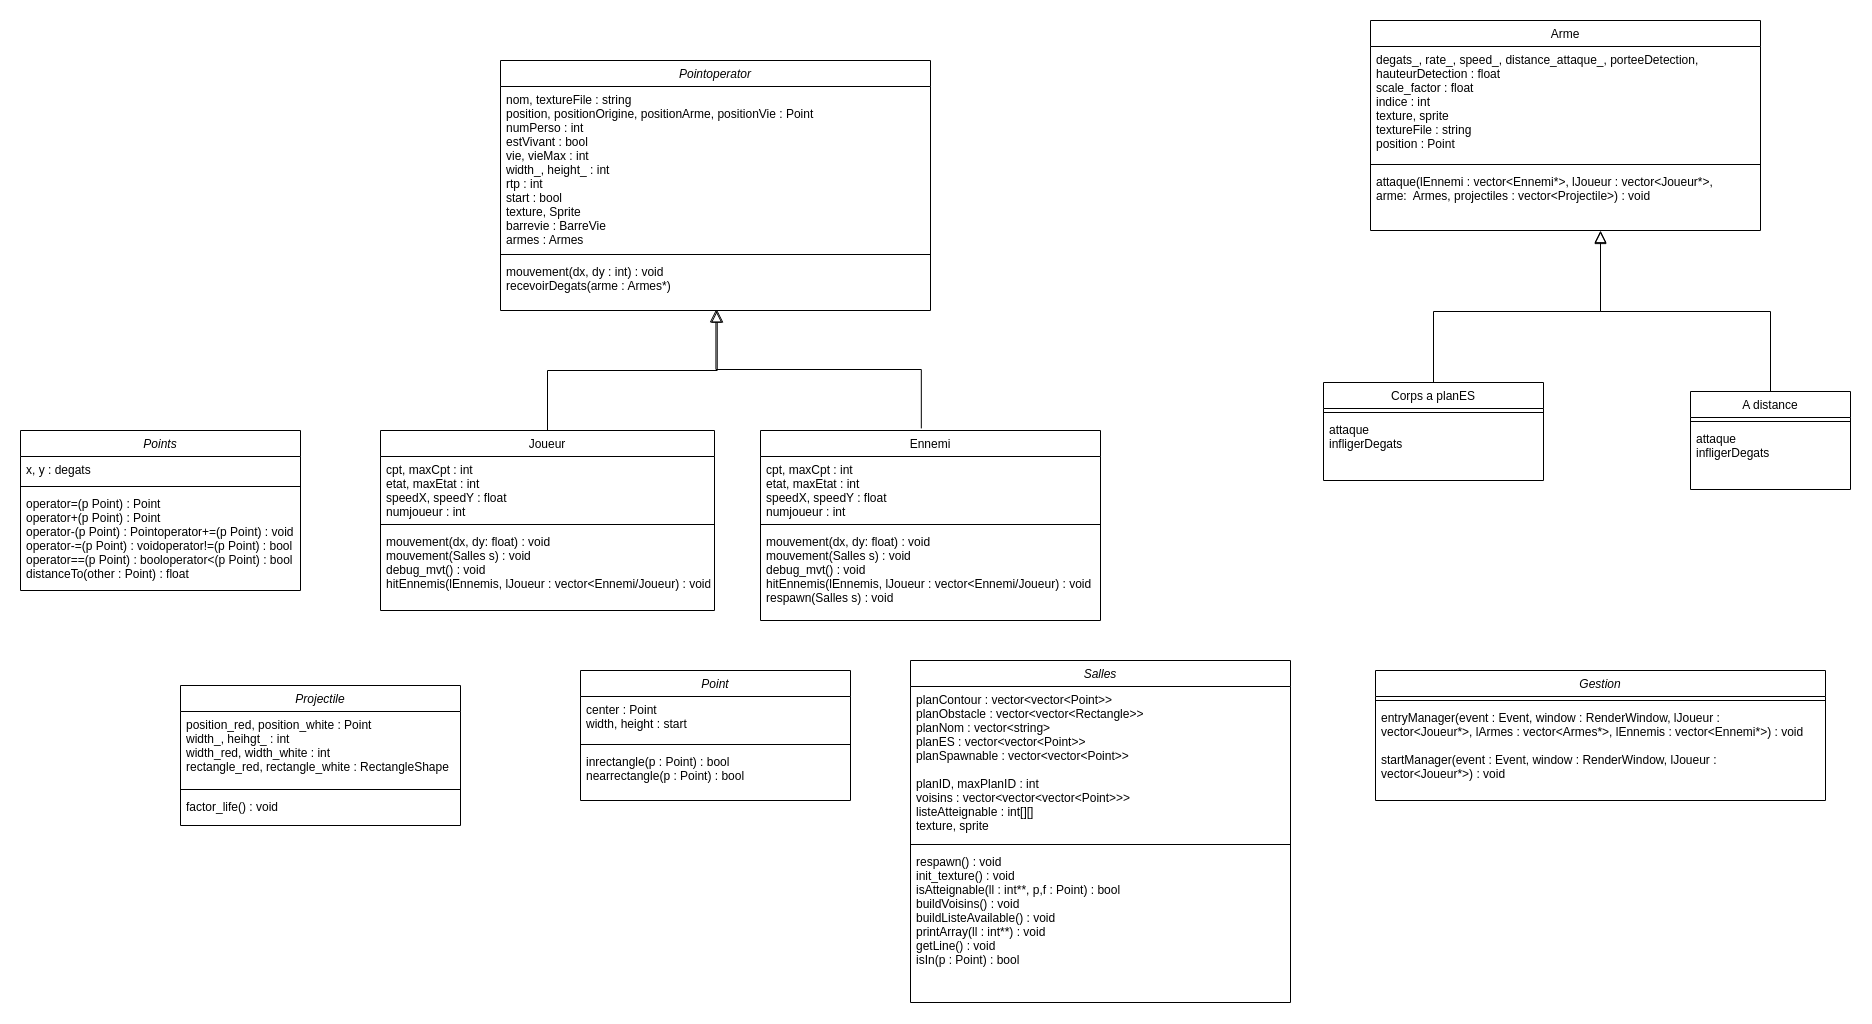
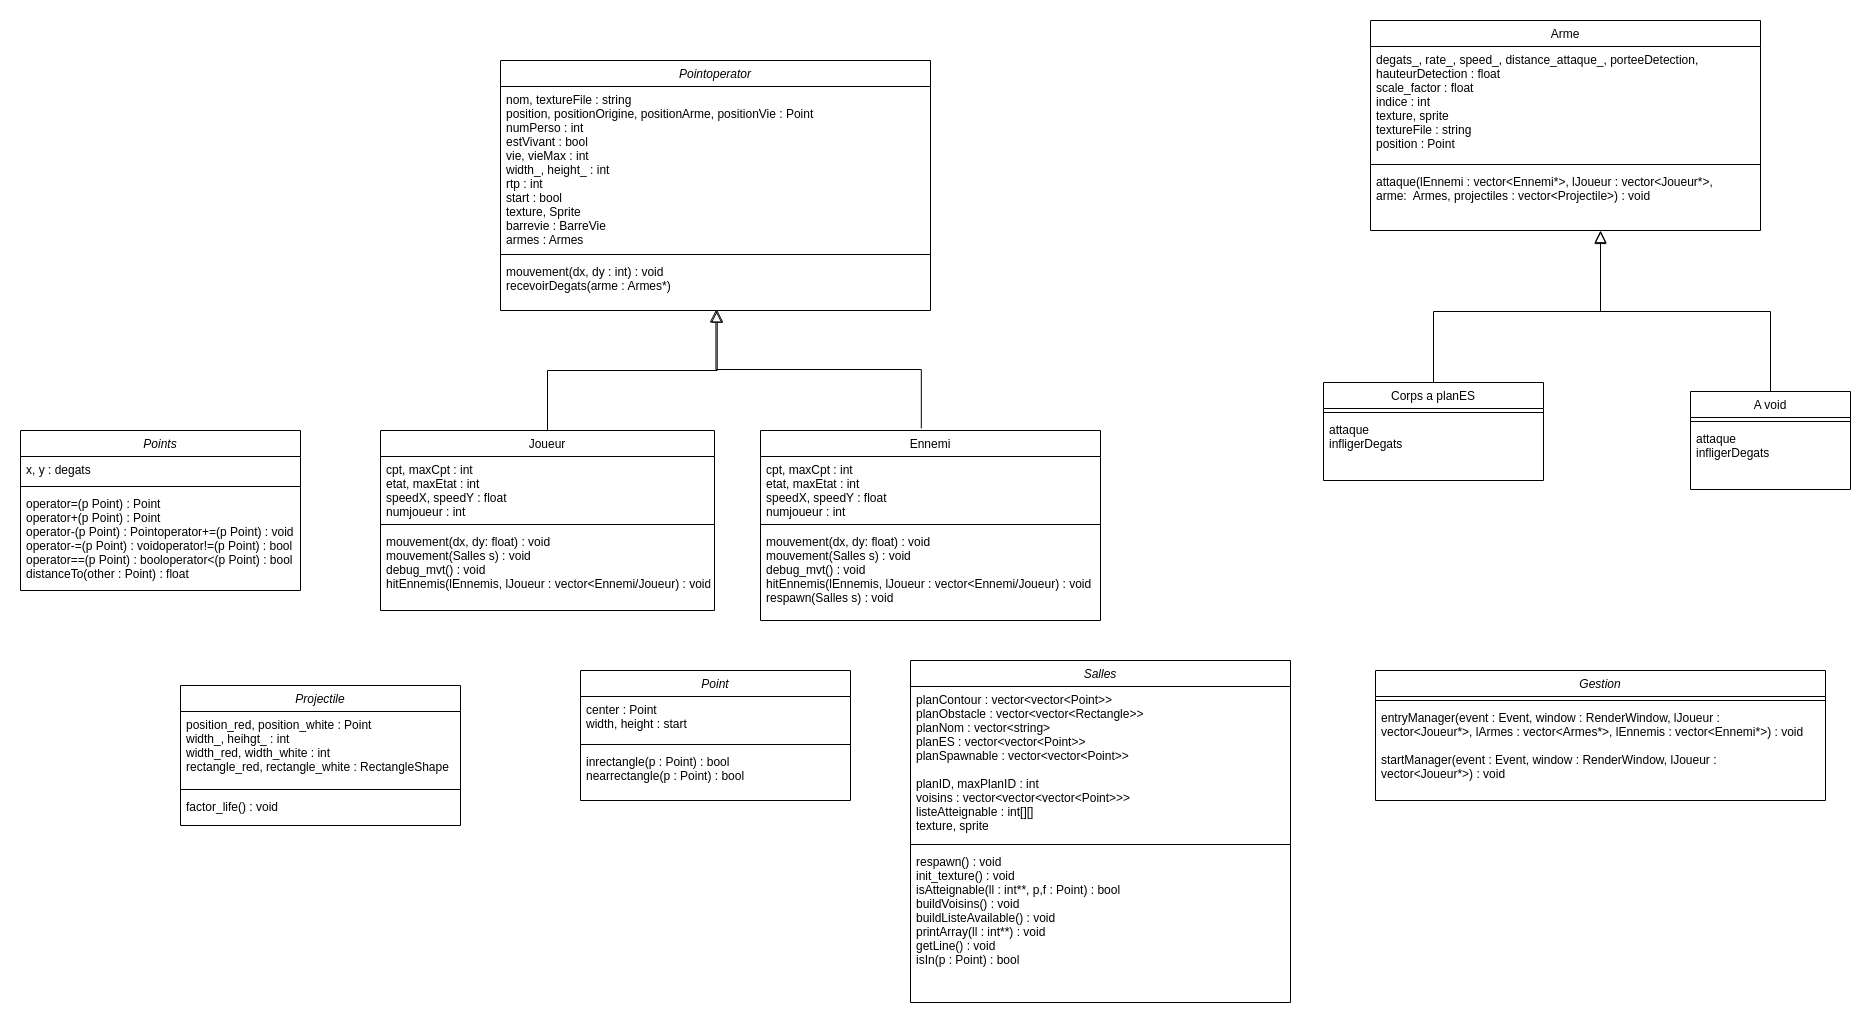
(1770, 405) -> (1770, 405)
